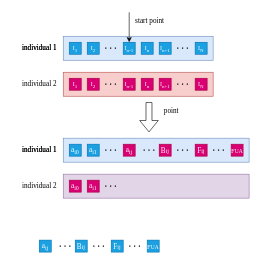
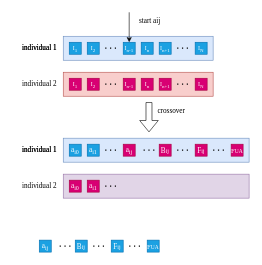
(150, 21) -> (150, 21)
(172, 111) -> (172, 111)
